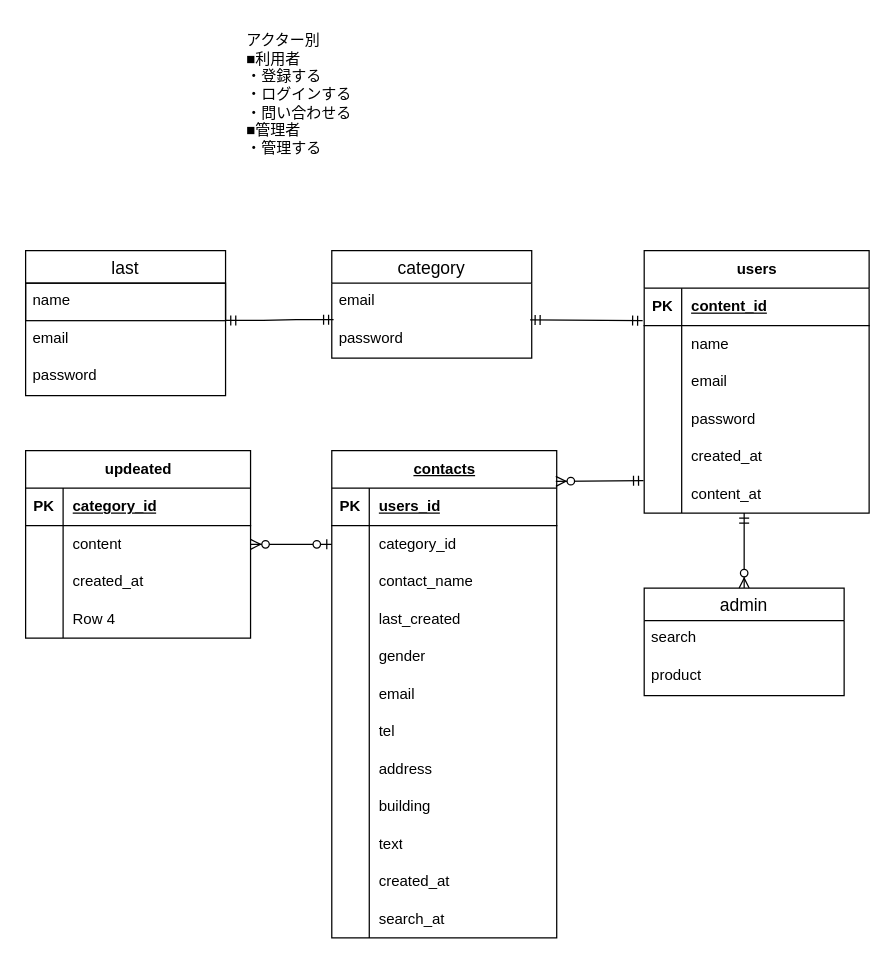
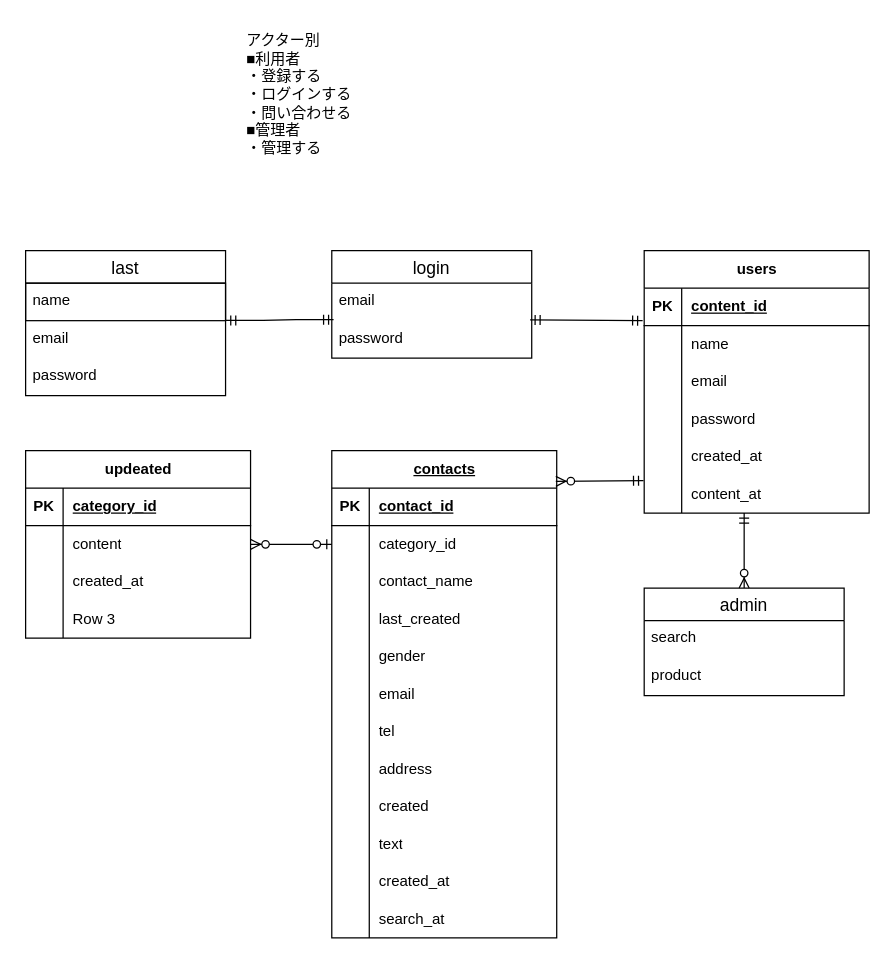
(431, 268) -> (431, 268)
(411, 507) -> (419, 507)
(92, 619) -> (92, 619)
(407, 807) -> (409, 807)
